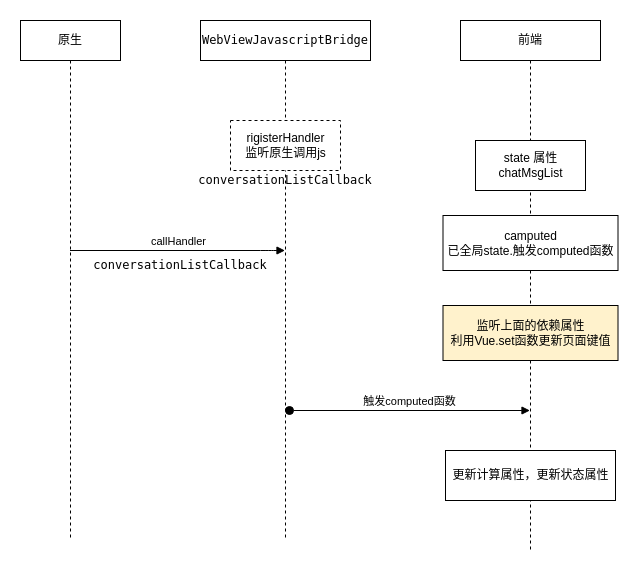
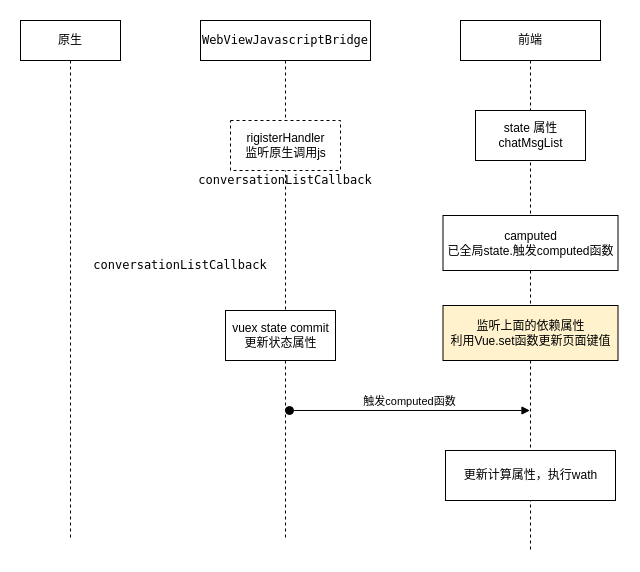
(531, 166) -> (531, 136)
(172, 251) -> none
none -> (281, 336)
(531, 476) -> (531, 476)
